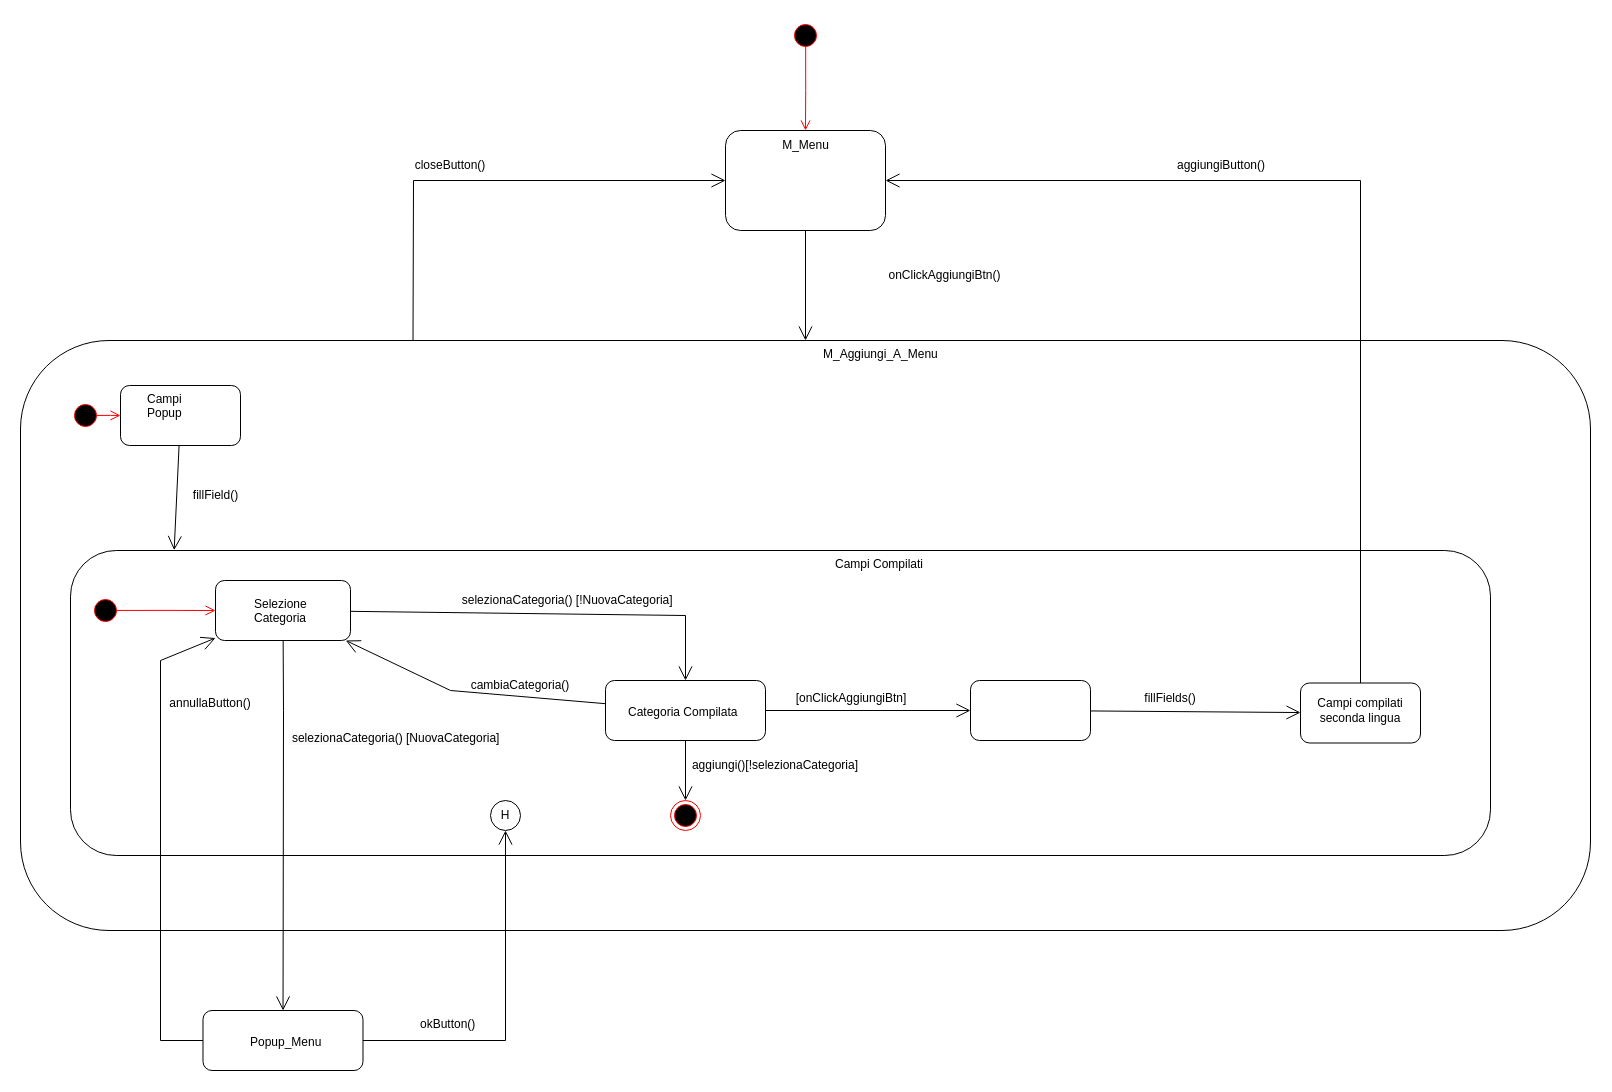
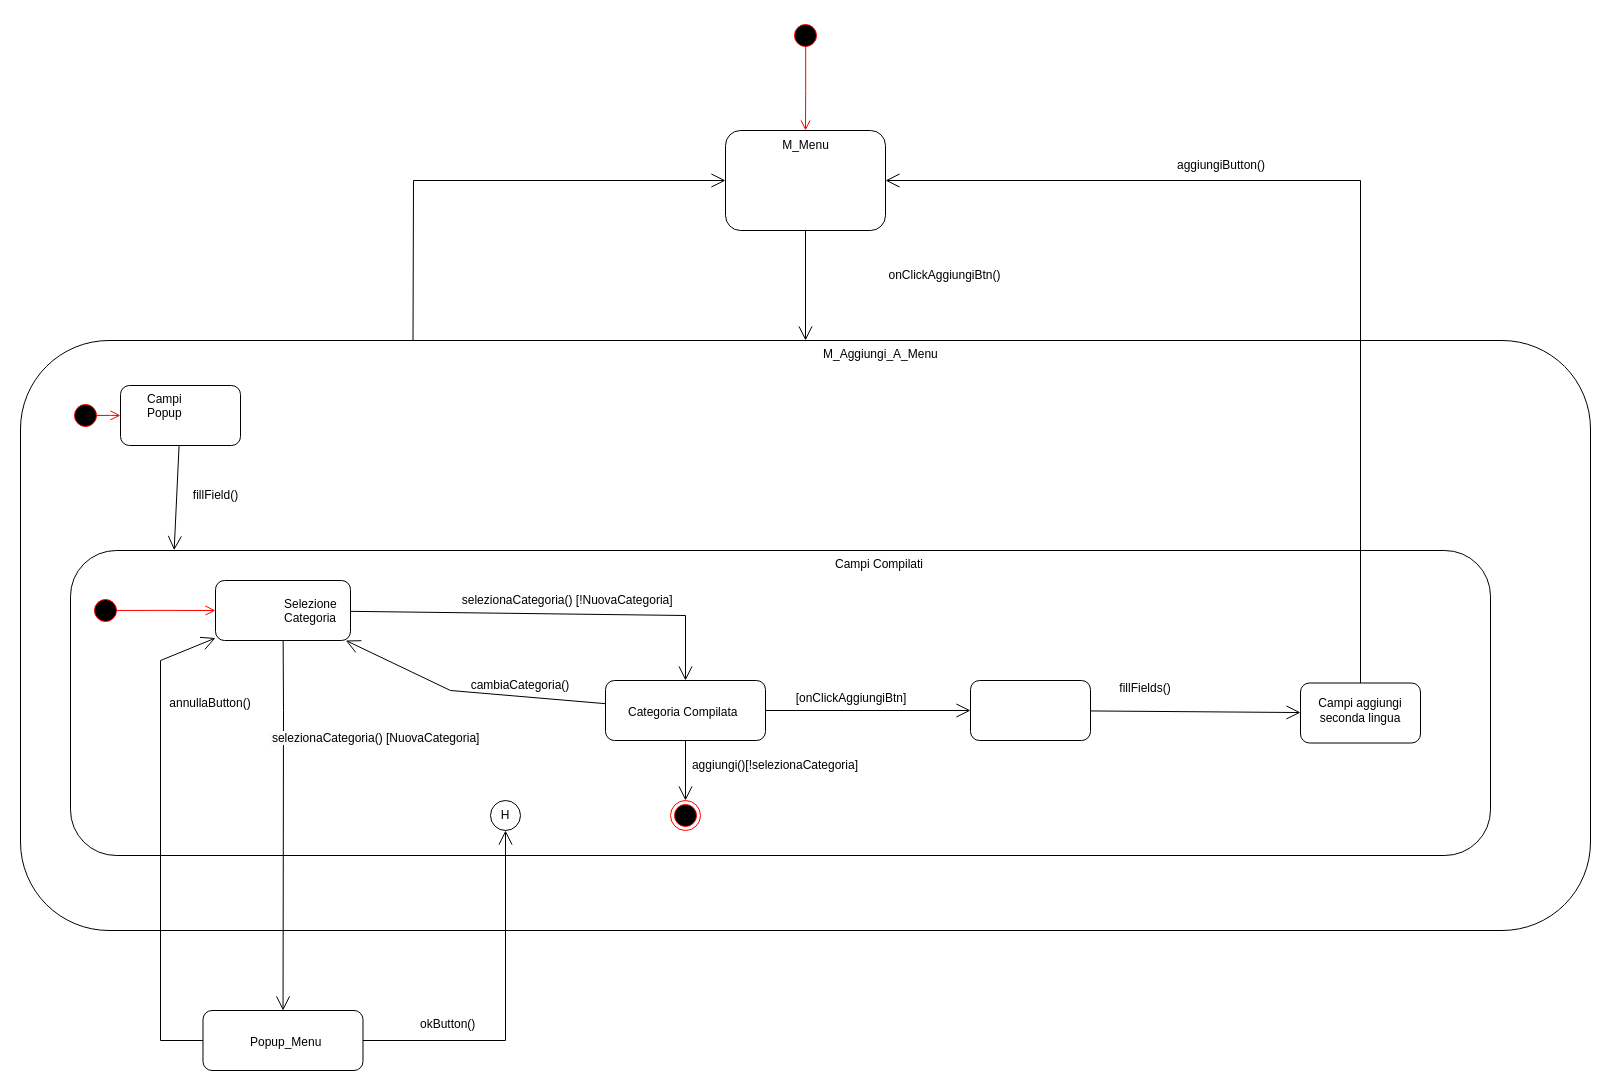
(451, 166) -> none
(283, 603) -> (313, 603)
(1171, 698) -> (1146, 688)
(1361, 711) -> (1361, 711)
(395, 746) -> (375, 746)
